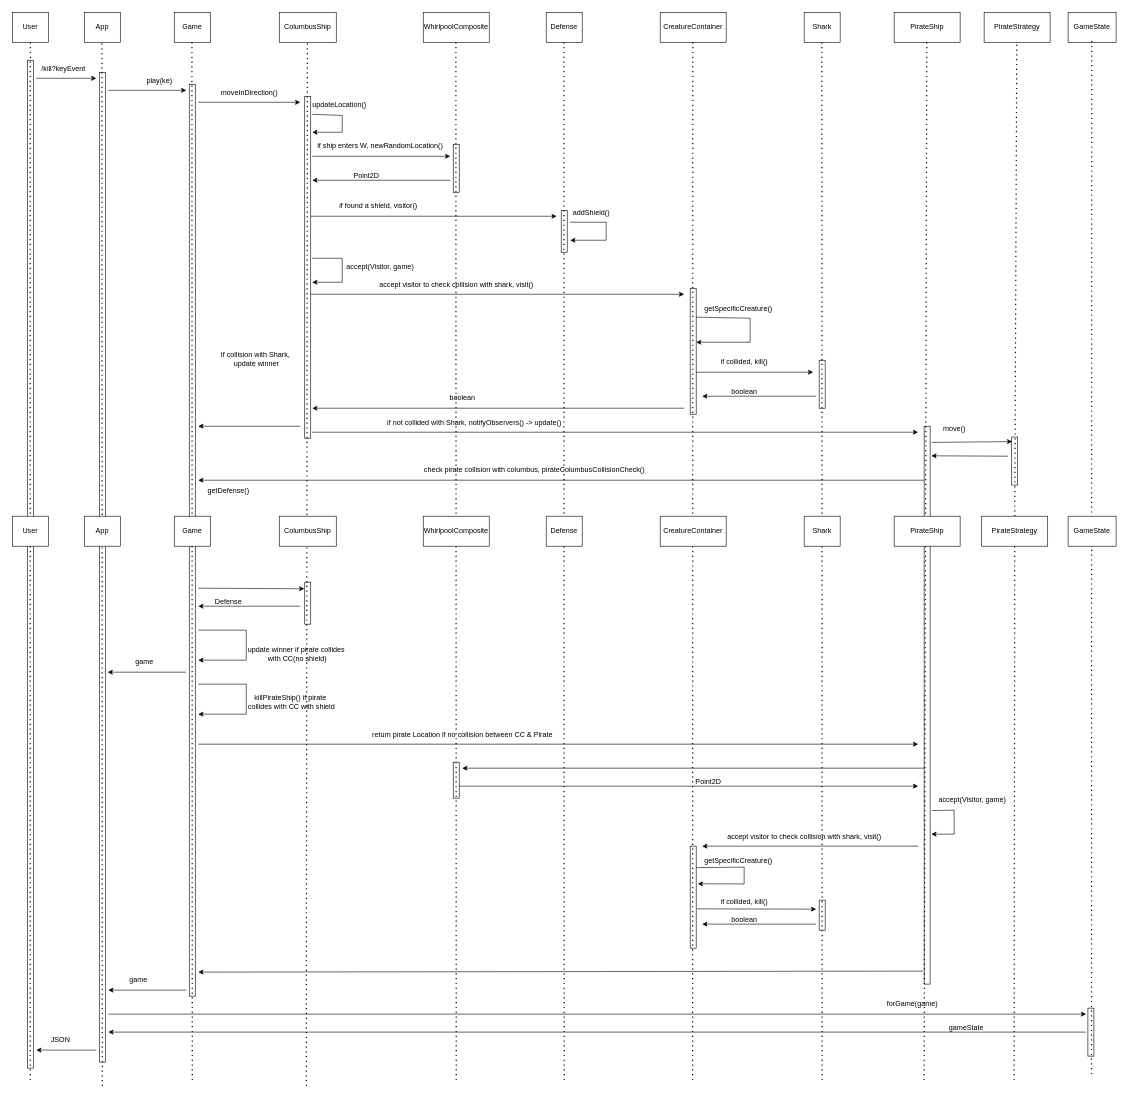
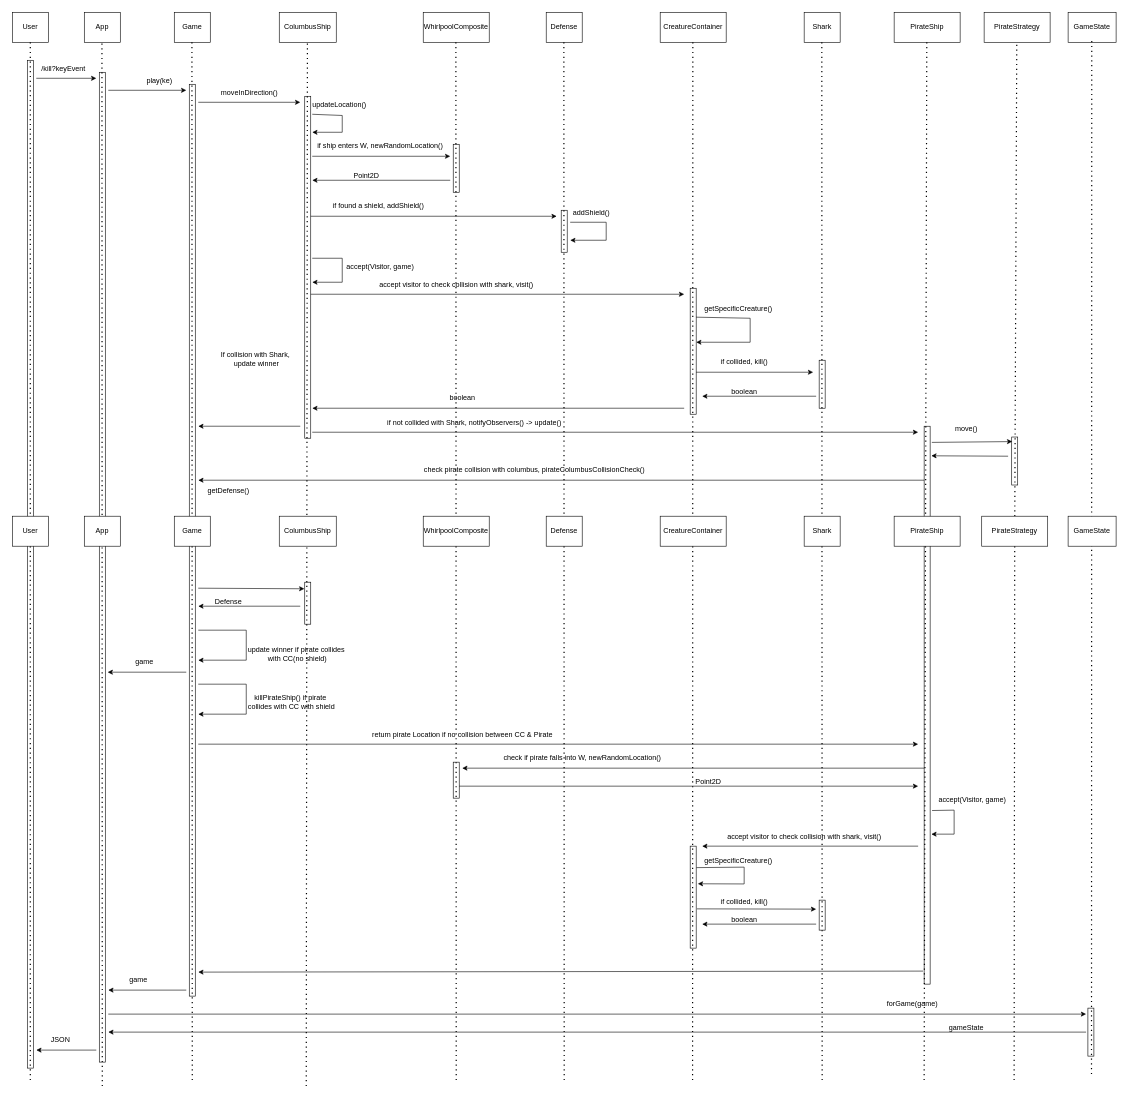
(379, 206) -> (379, 206)
(954, 429) -> (966, 429)
none -> (582, 758)
